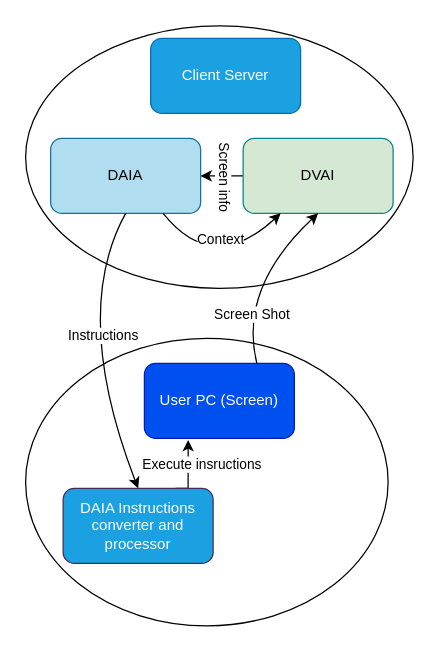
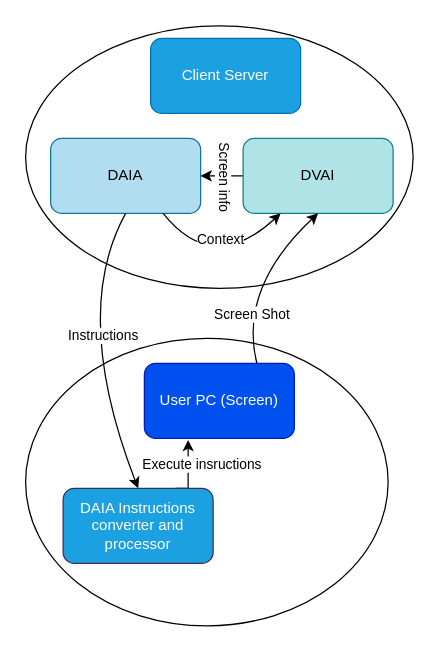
(318, 176) -> (318, 176)
